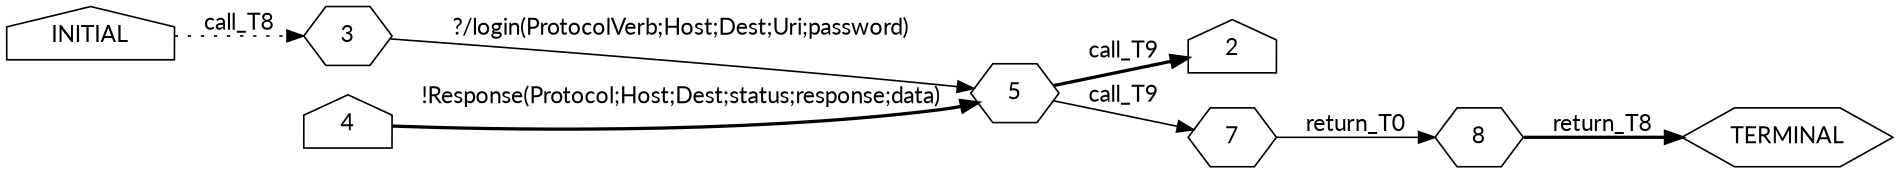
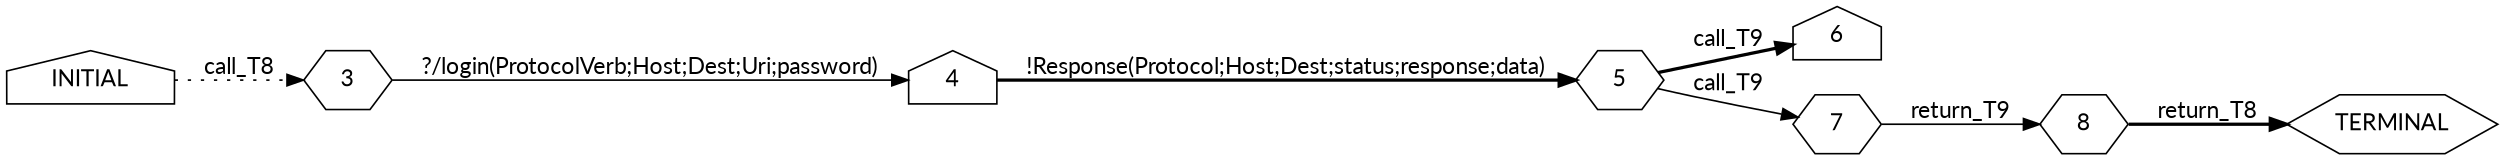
(1232, 49) -> (1837, 36)
(674, 61) -> (642, 80)
(1356, 125) -> (1961, 112)
